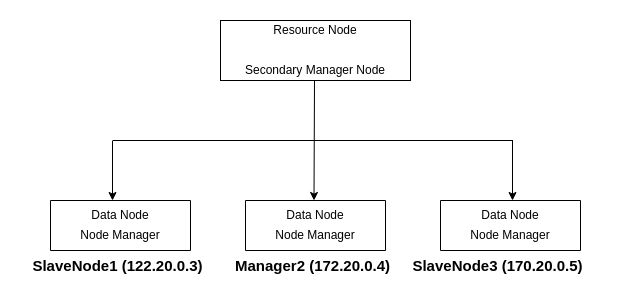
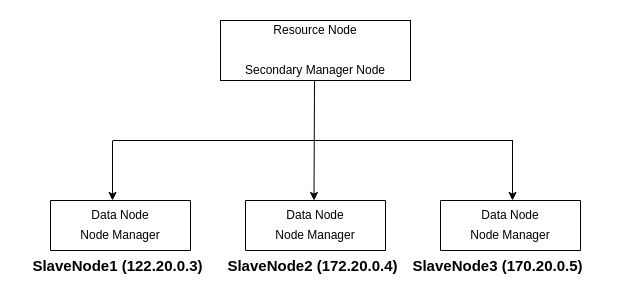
(313, 266) -> (313, 266)
